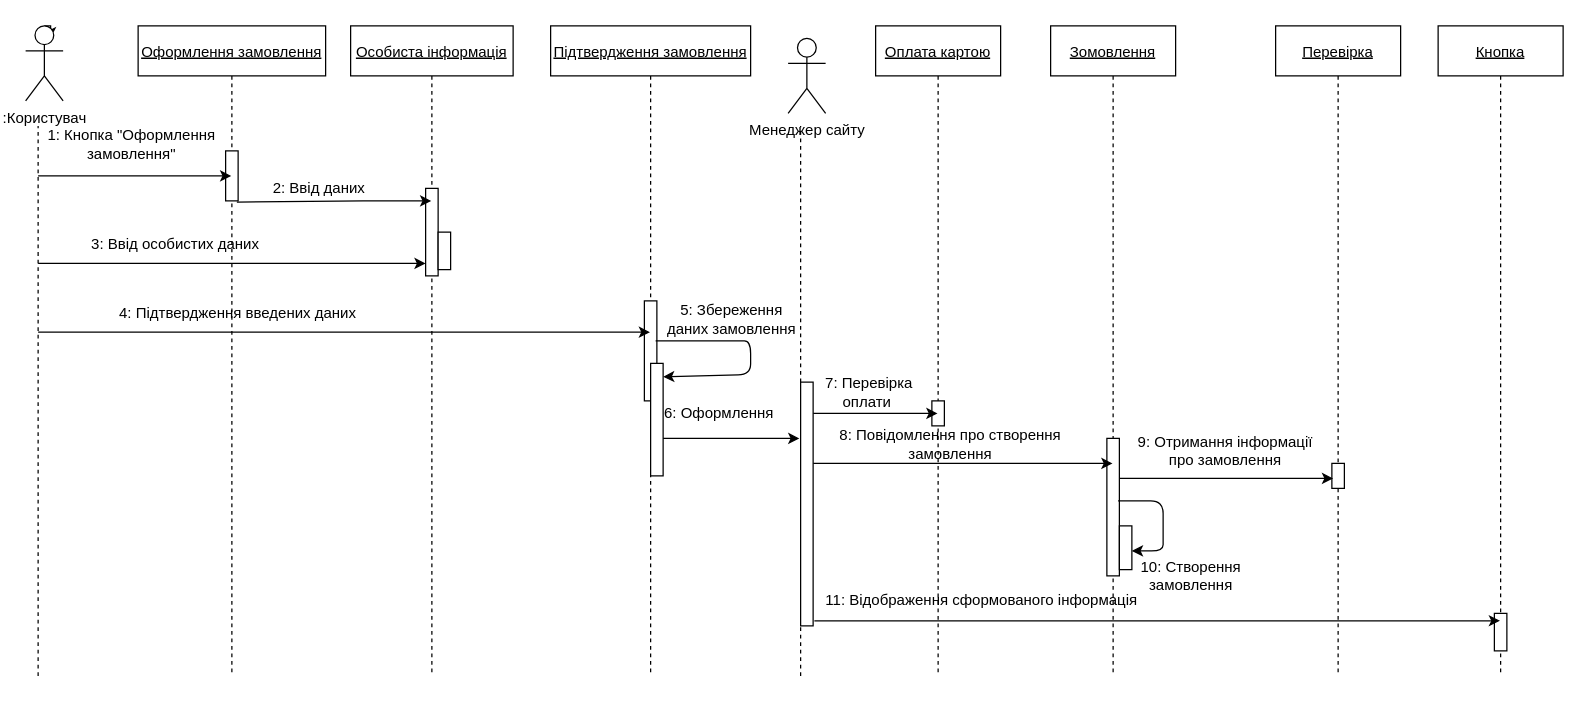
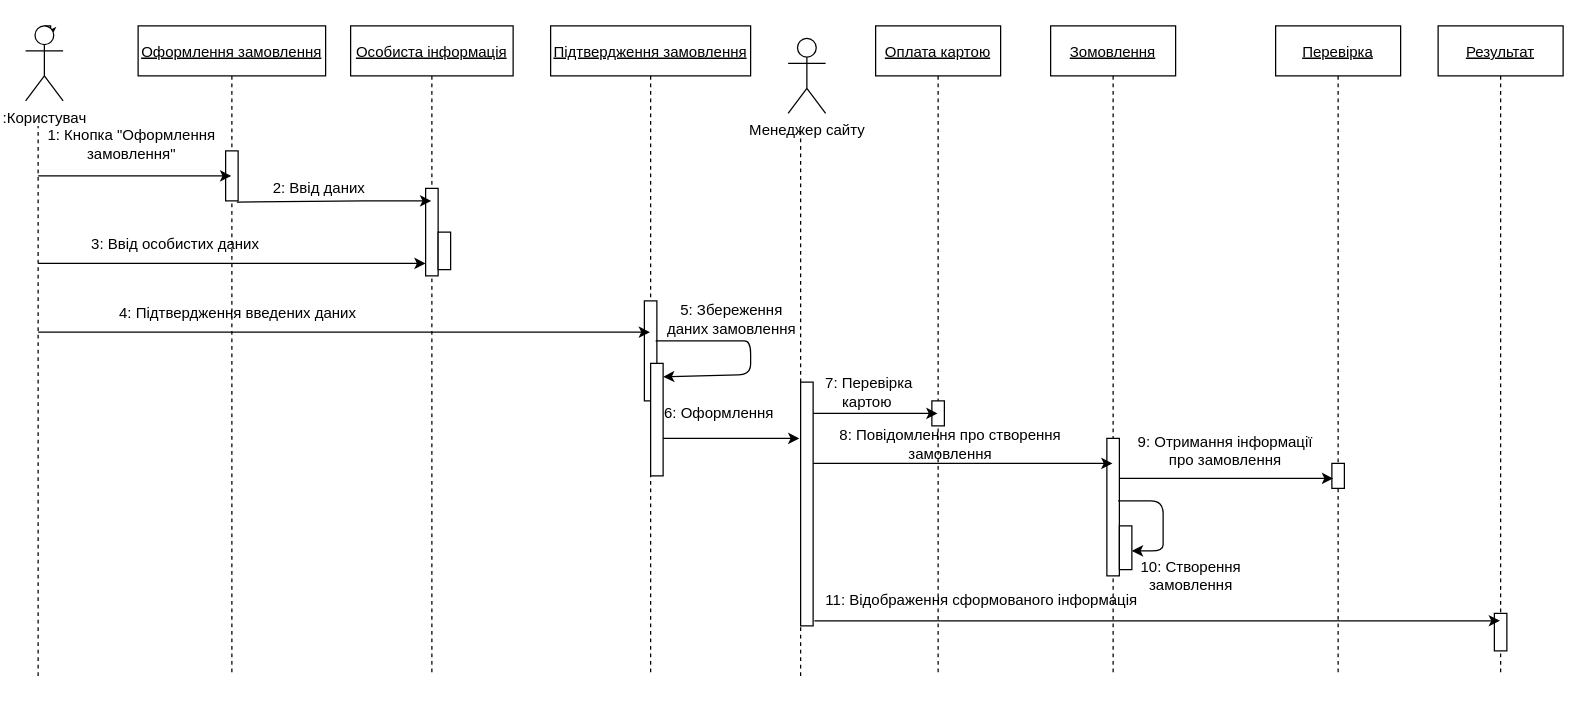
(1500, 51) -> (1500, 51)
(869, 392) -> (869, 392)
